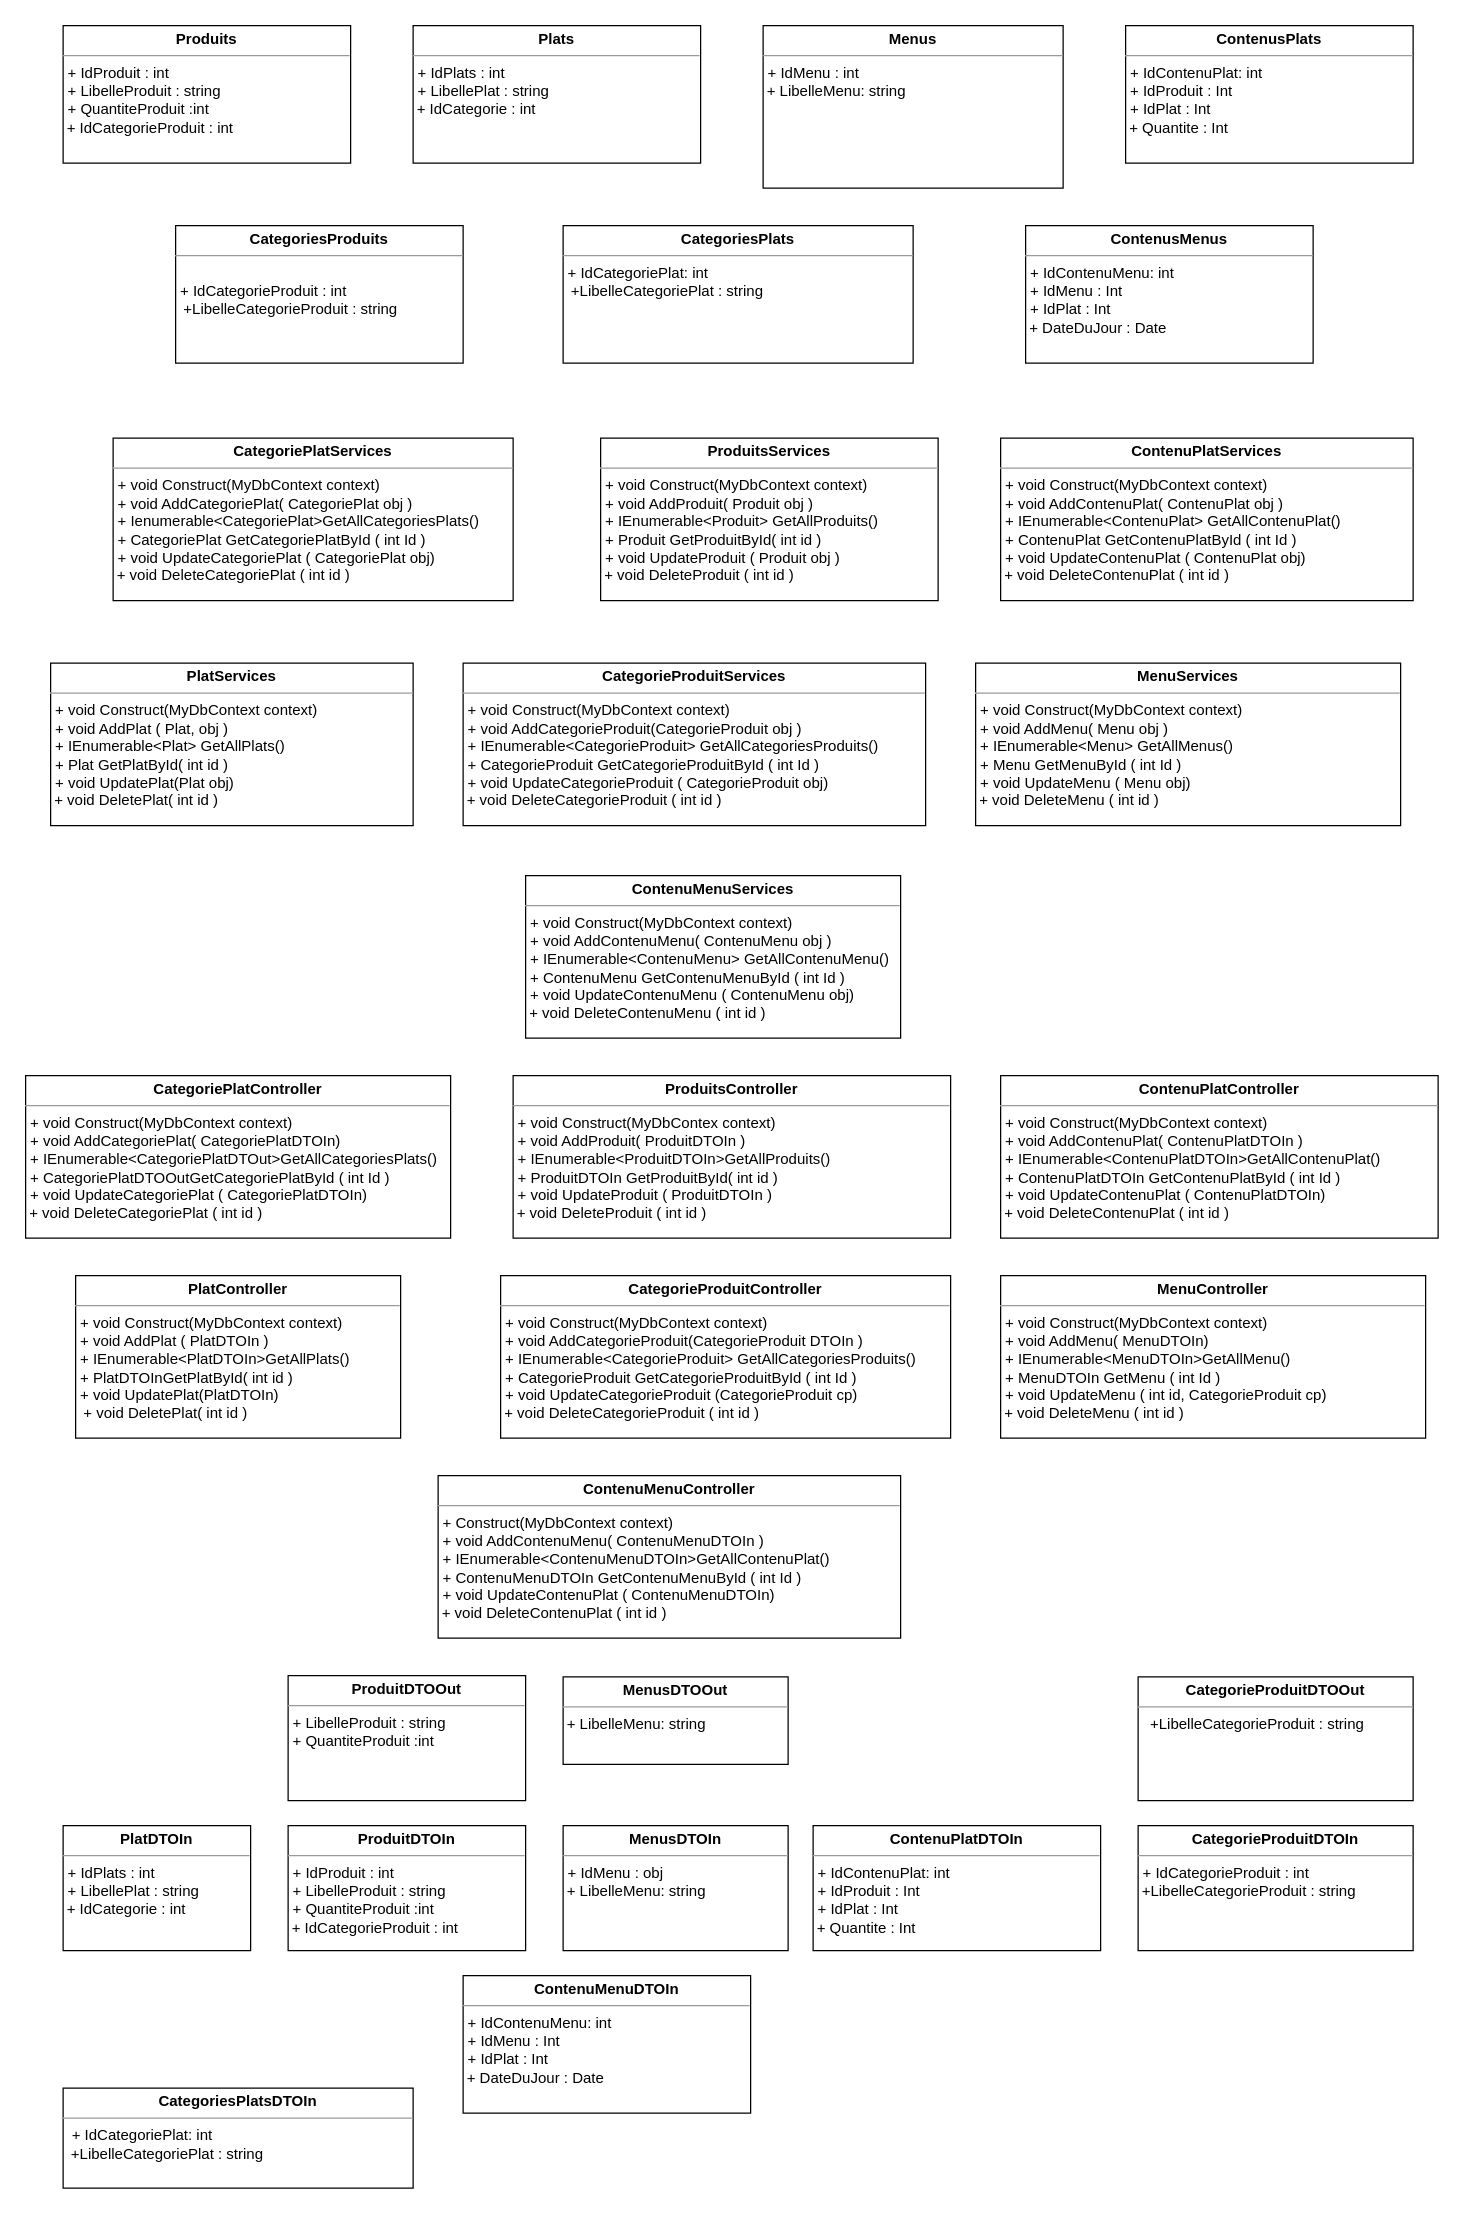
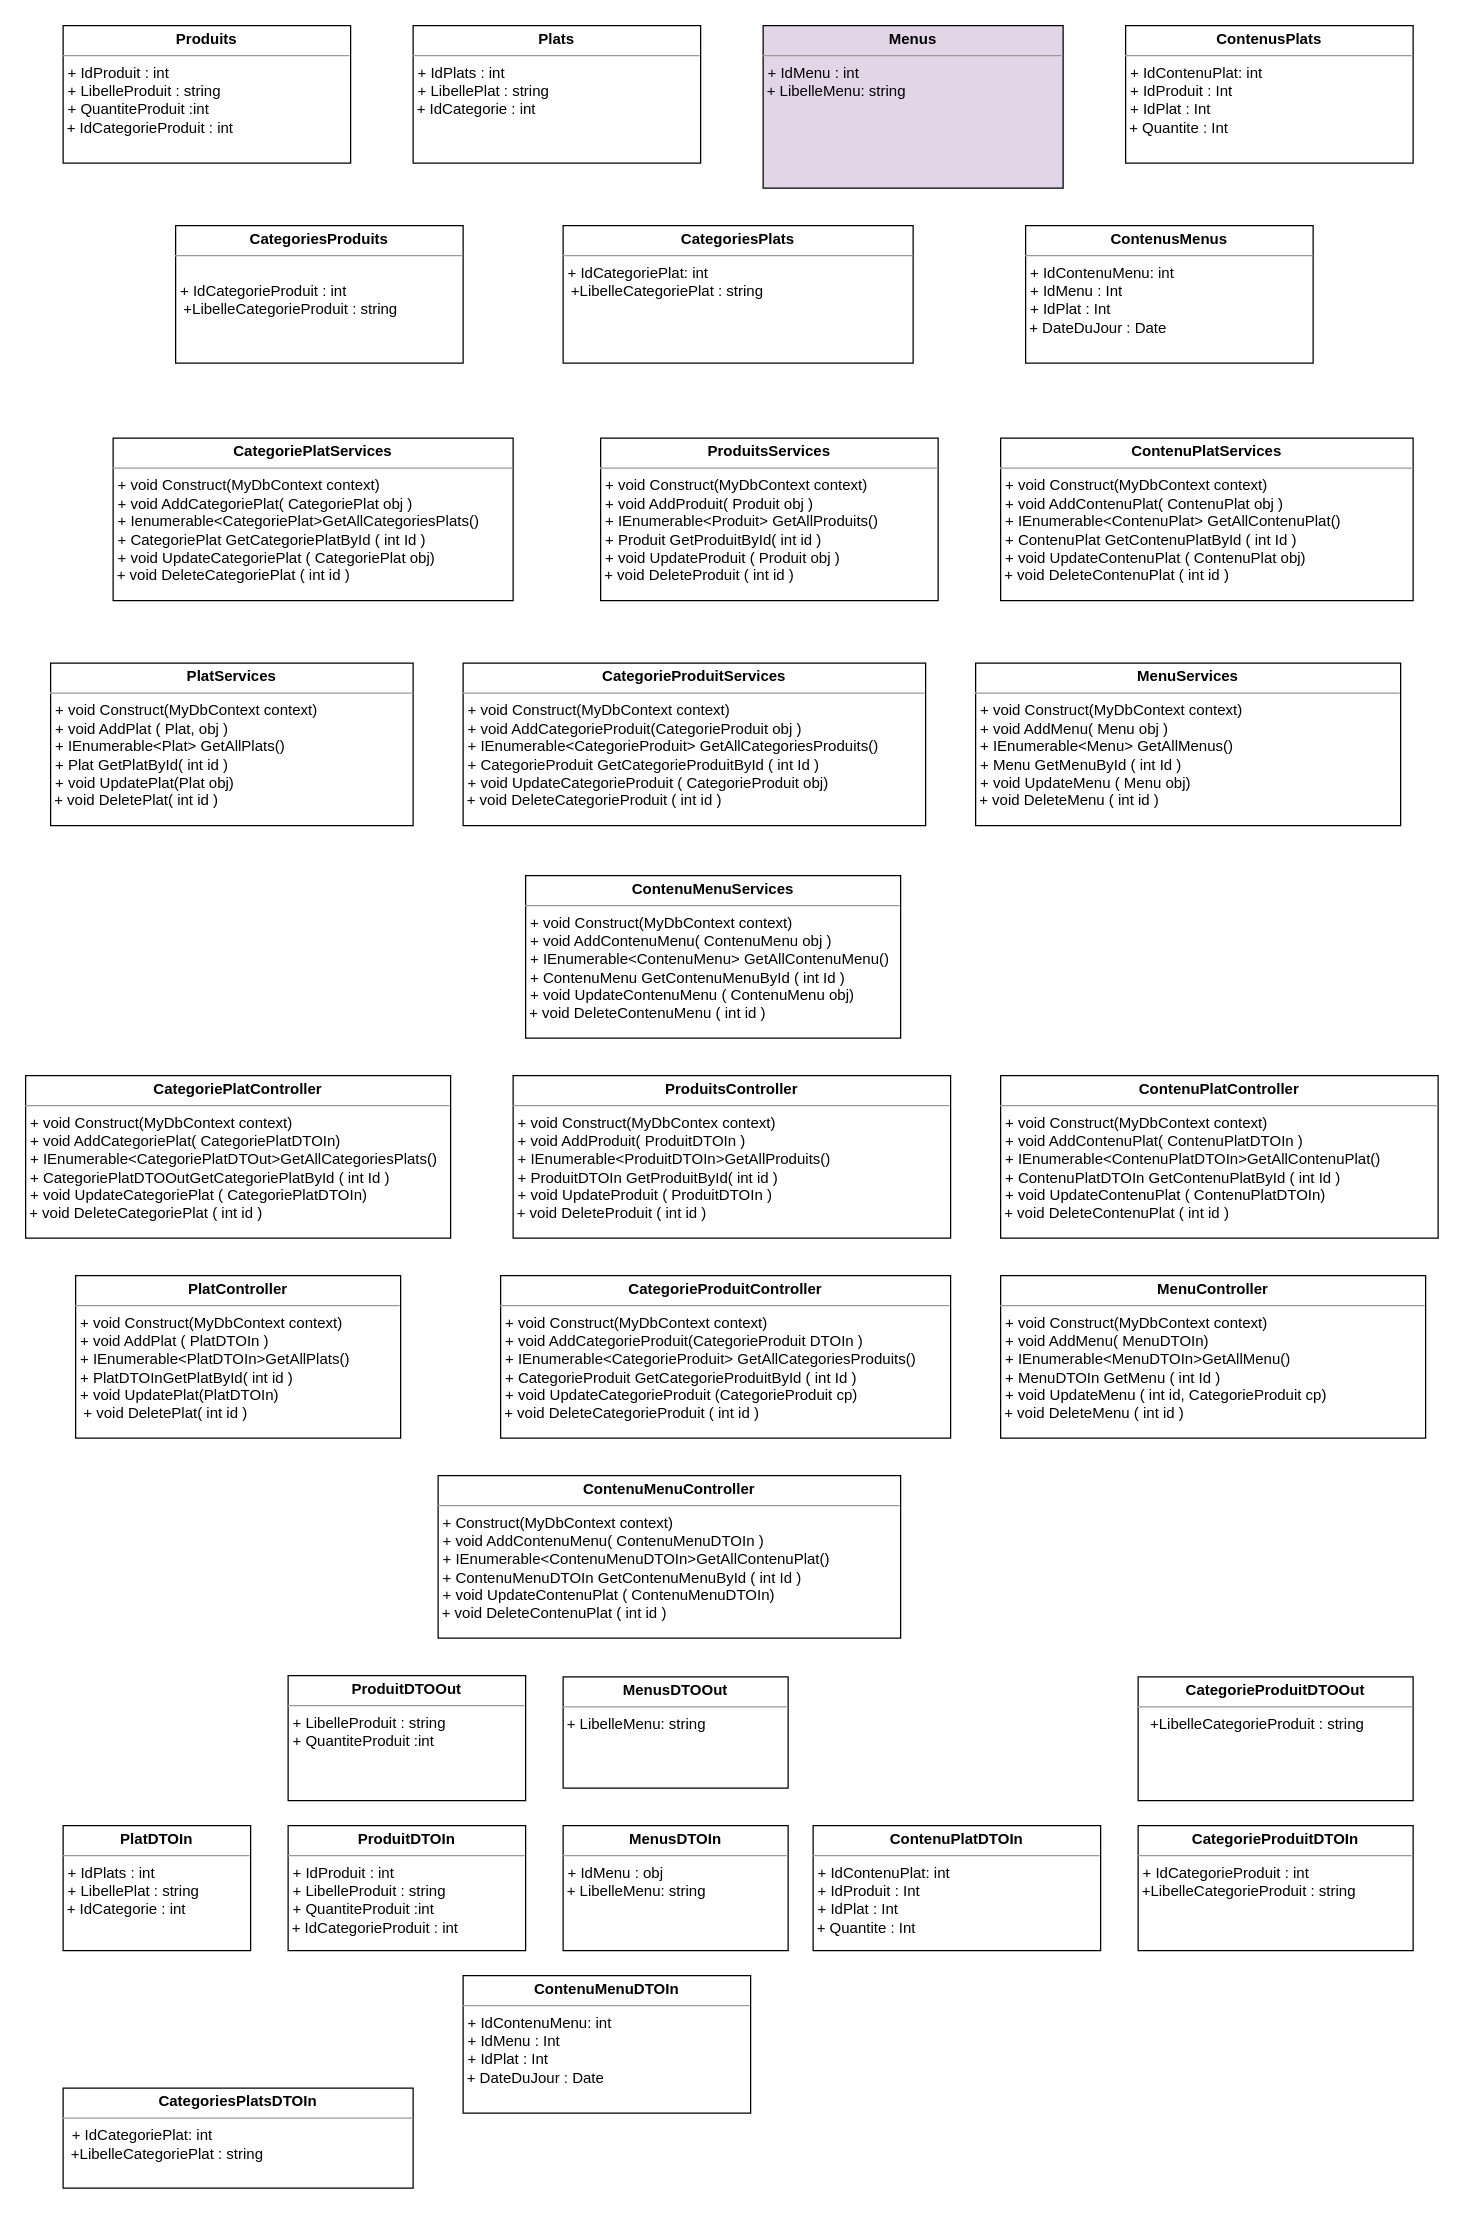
(913, 107) -> (913, 107)
(676, 1721) -> (676, 1733)
